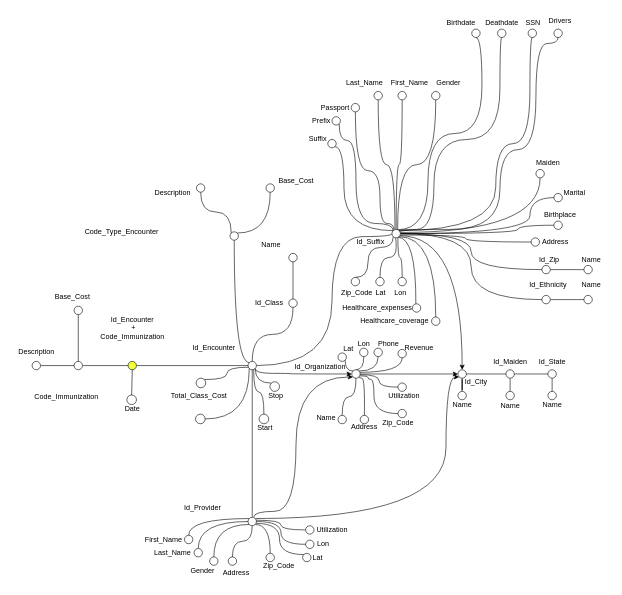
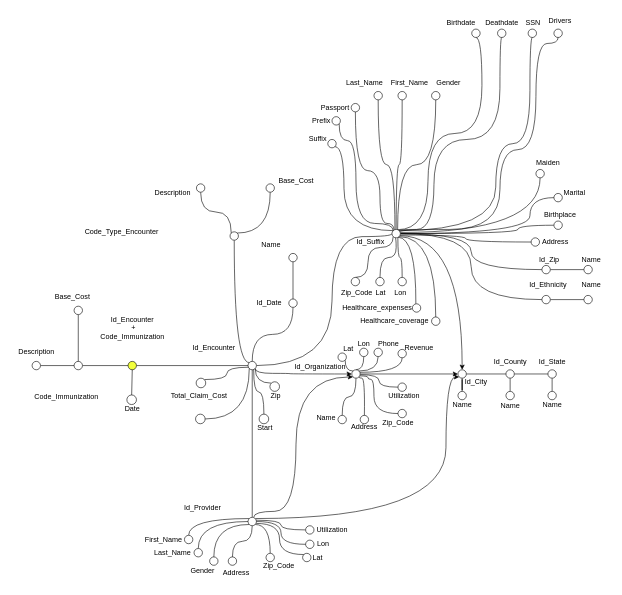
(269, 303) -> (269, 303)
(511, 362) -> (511, 362)
(199, 396) -> (199, 396)
(276, 396) -> (276, 396)
